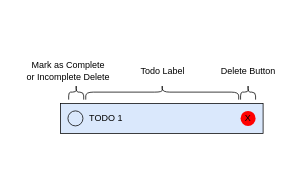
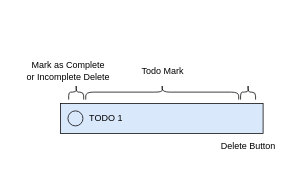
(163, 71) -> (163, 71)
(248, 71) -> (248, 146)
(248, 118) -> none
